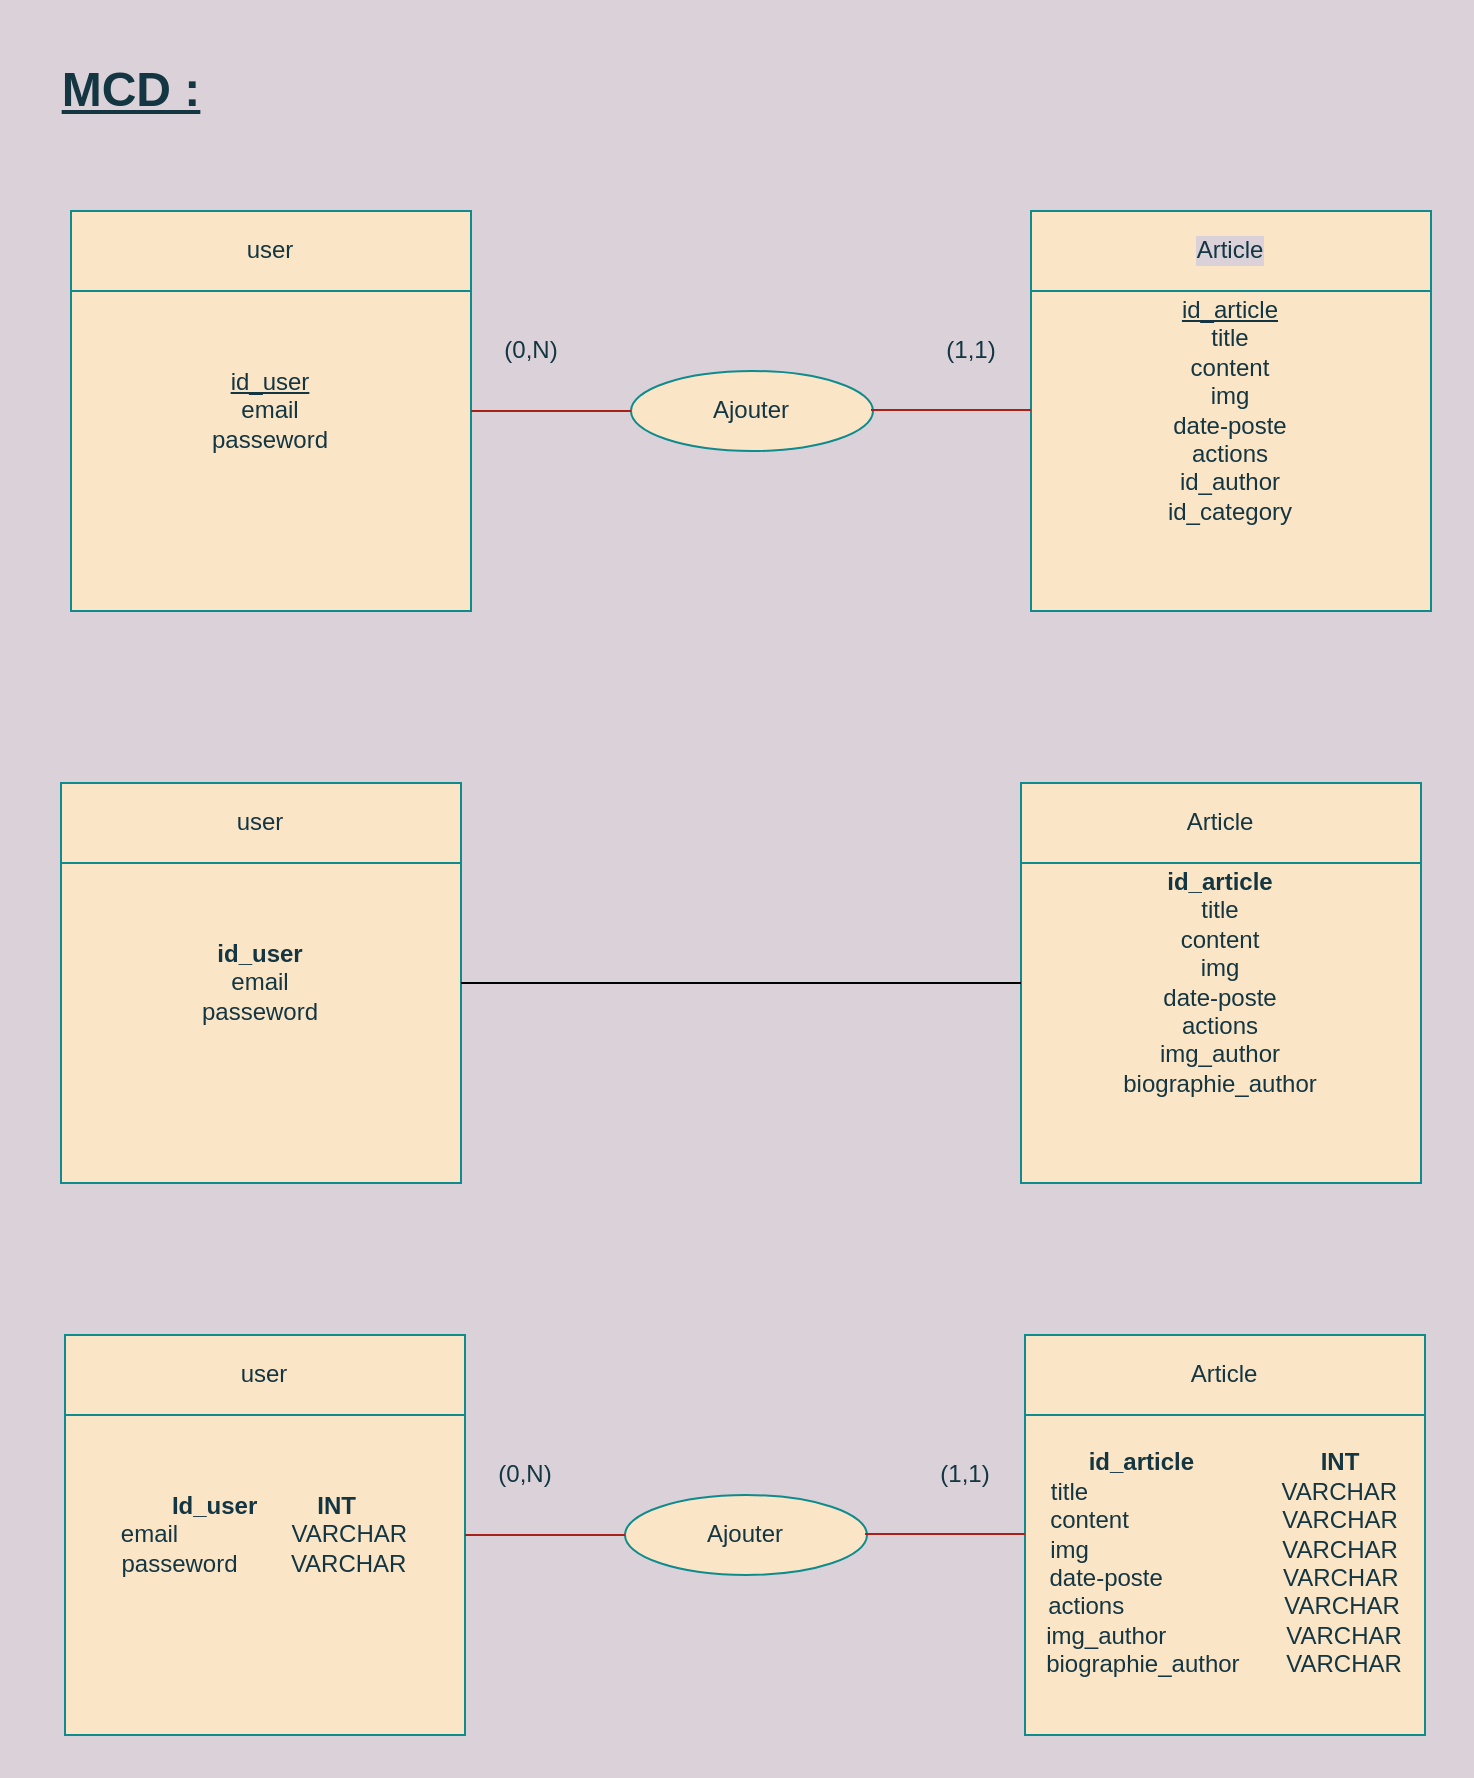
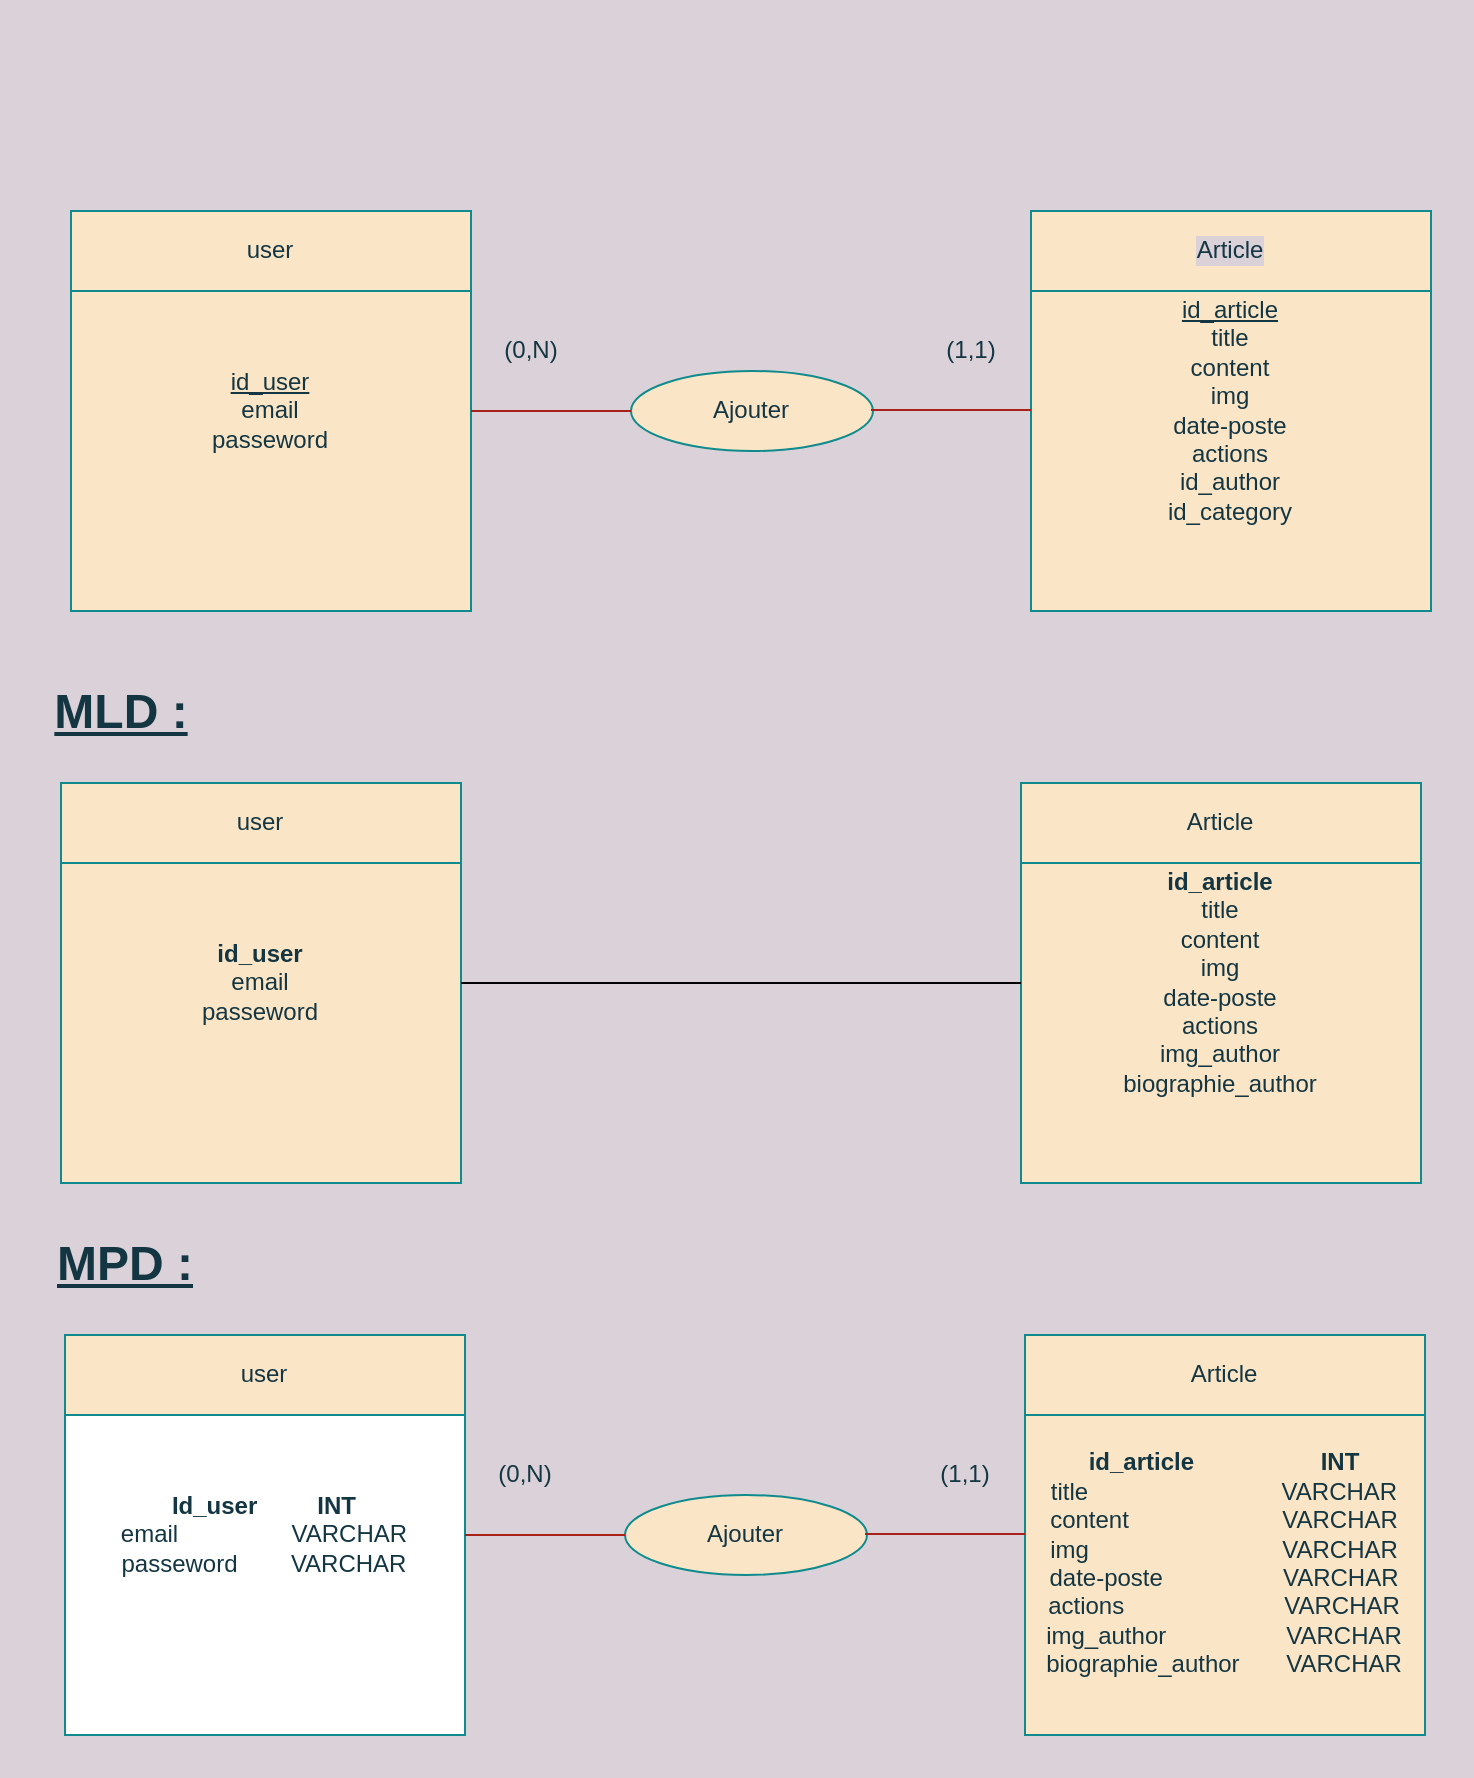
(131, 91) -> none
none -> (121, 713)
none -> (125, 1265)
(265, 1535) -> (265, 1535)
